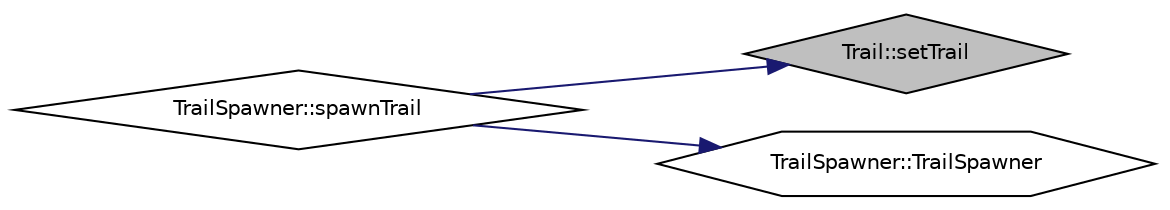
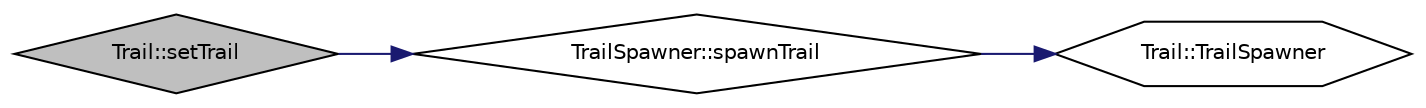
(619, 80) -> (365, 54)
(906, 164) -> (1233, 54)
